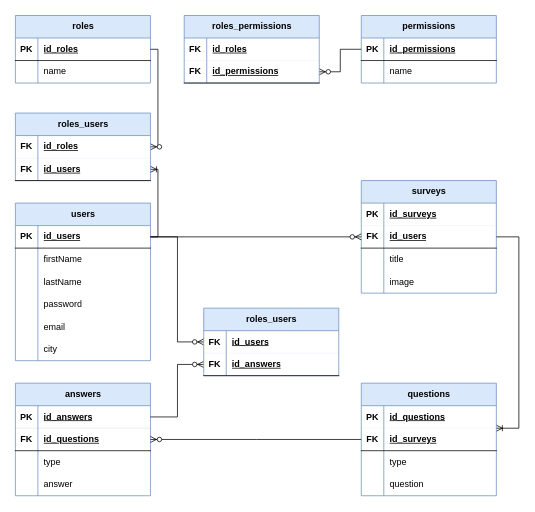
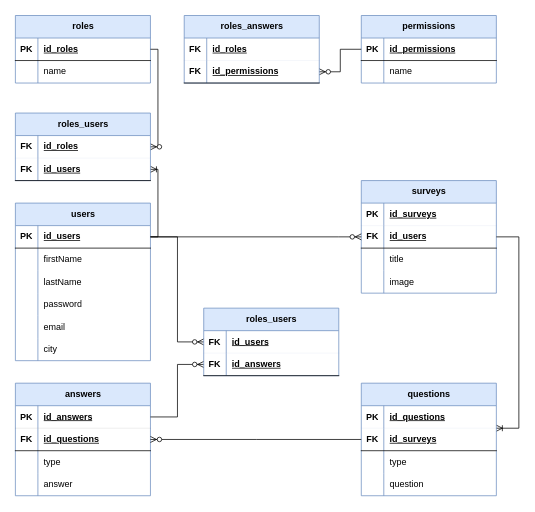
(252, 27) -> (252, 27)
